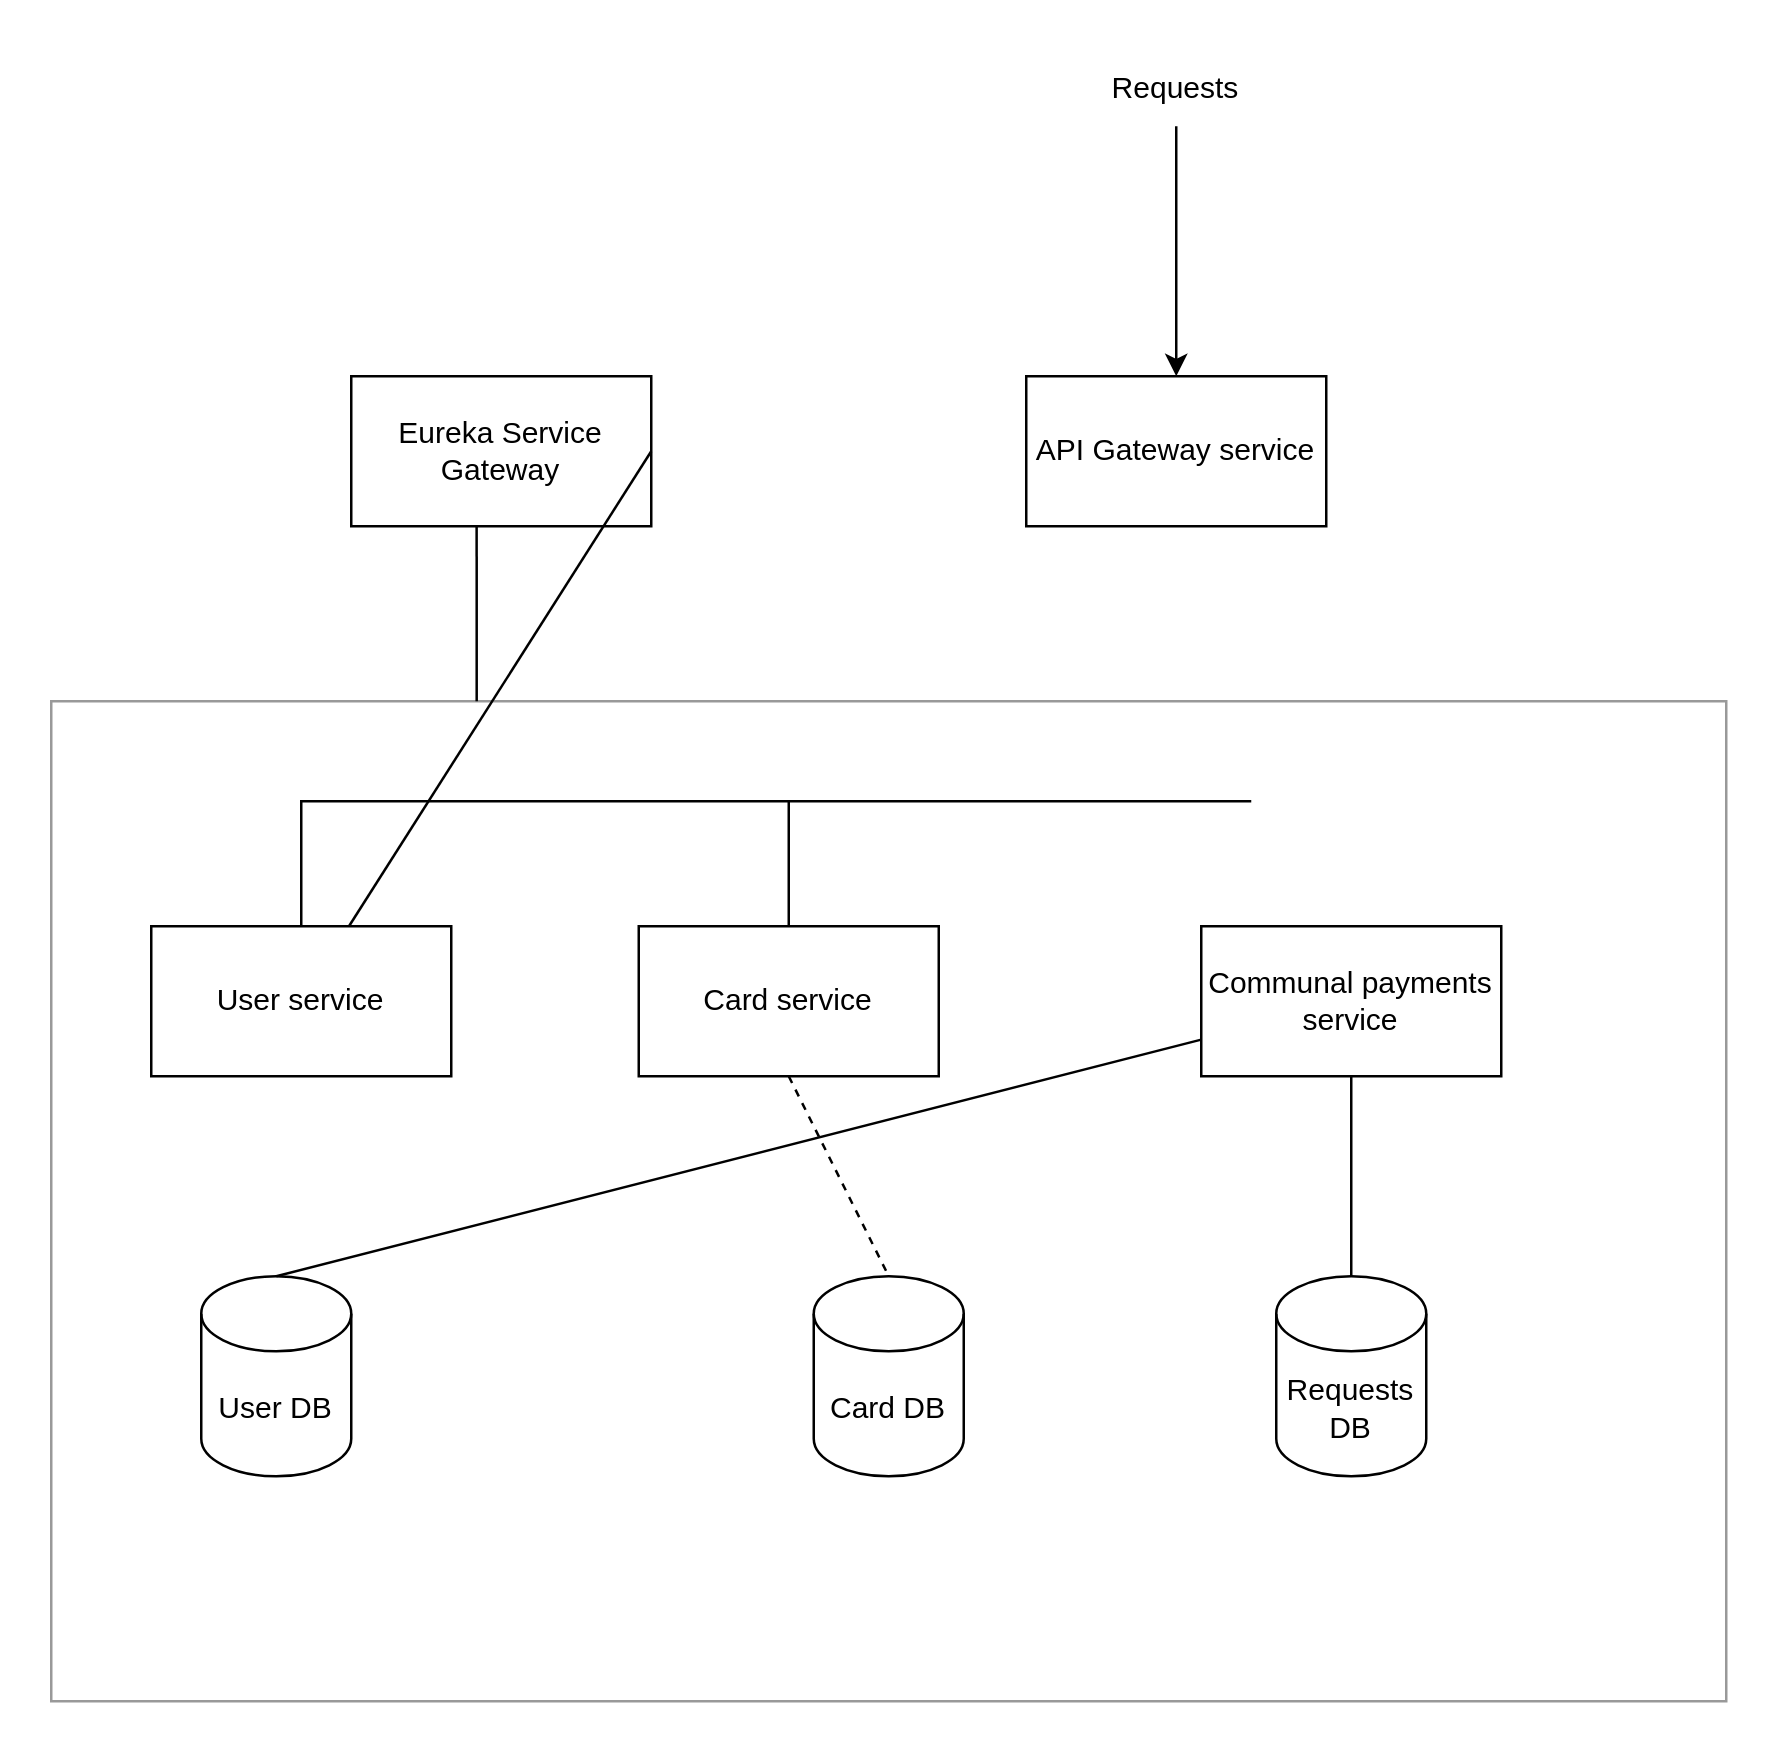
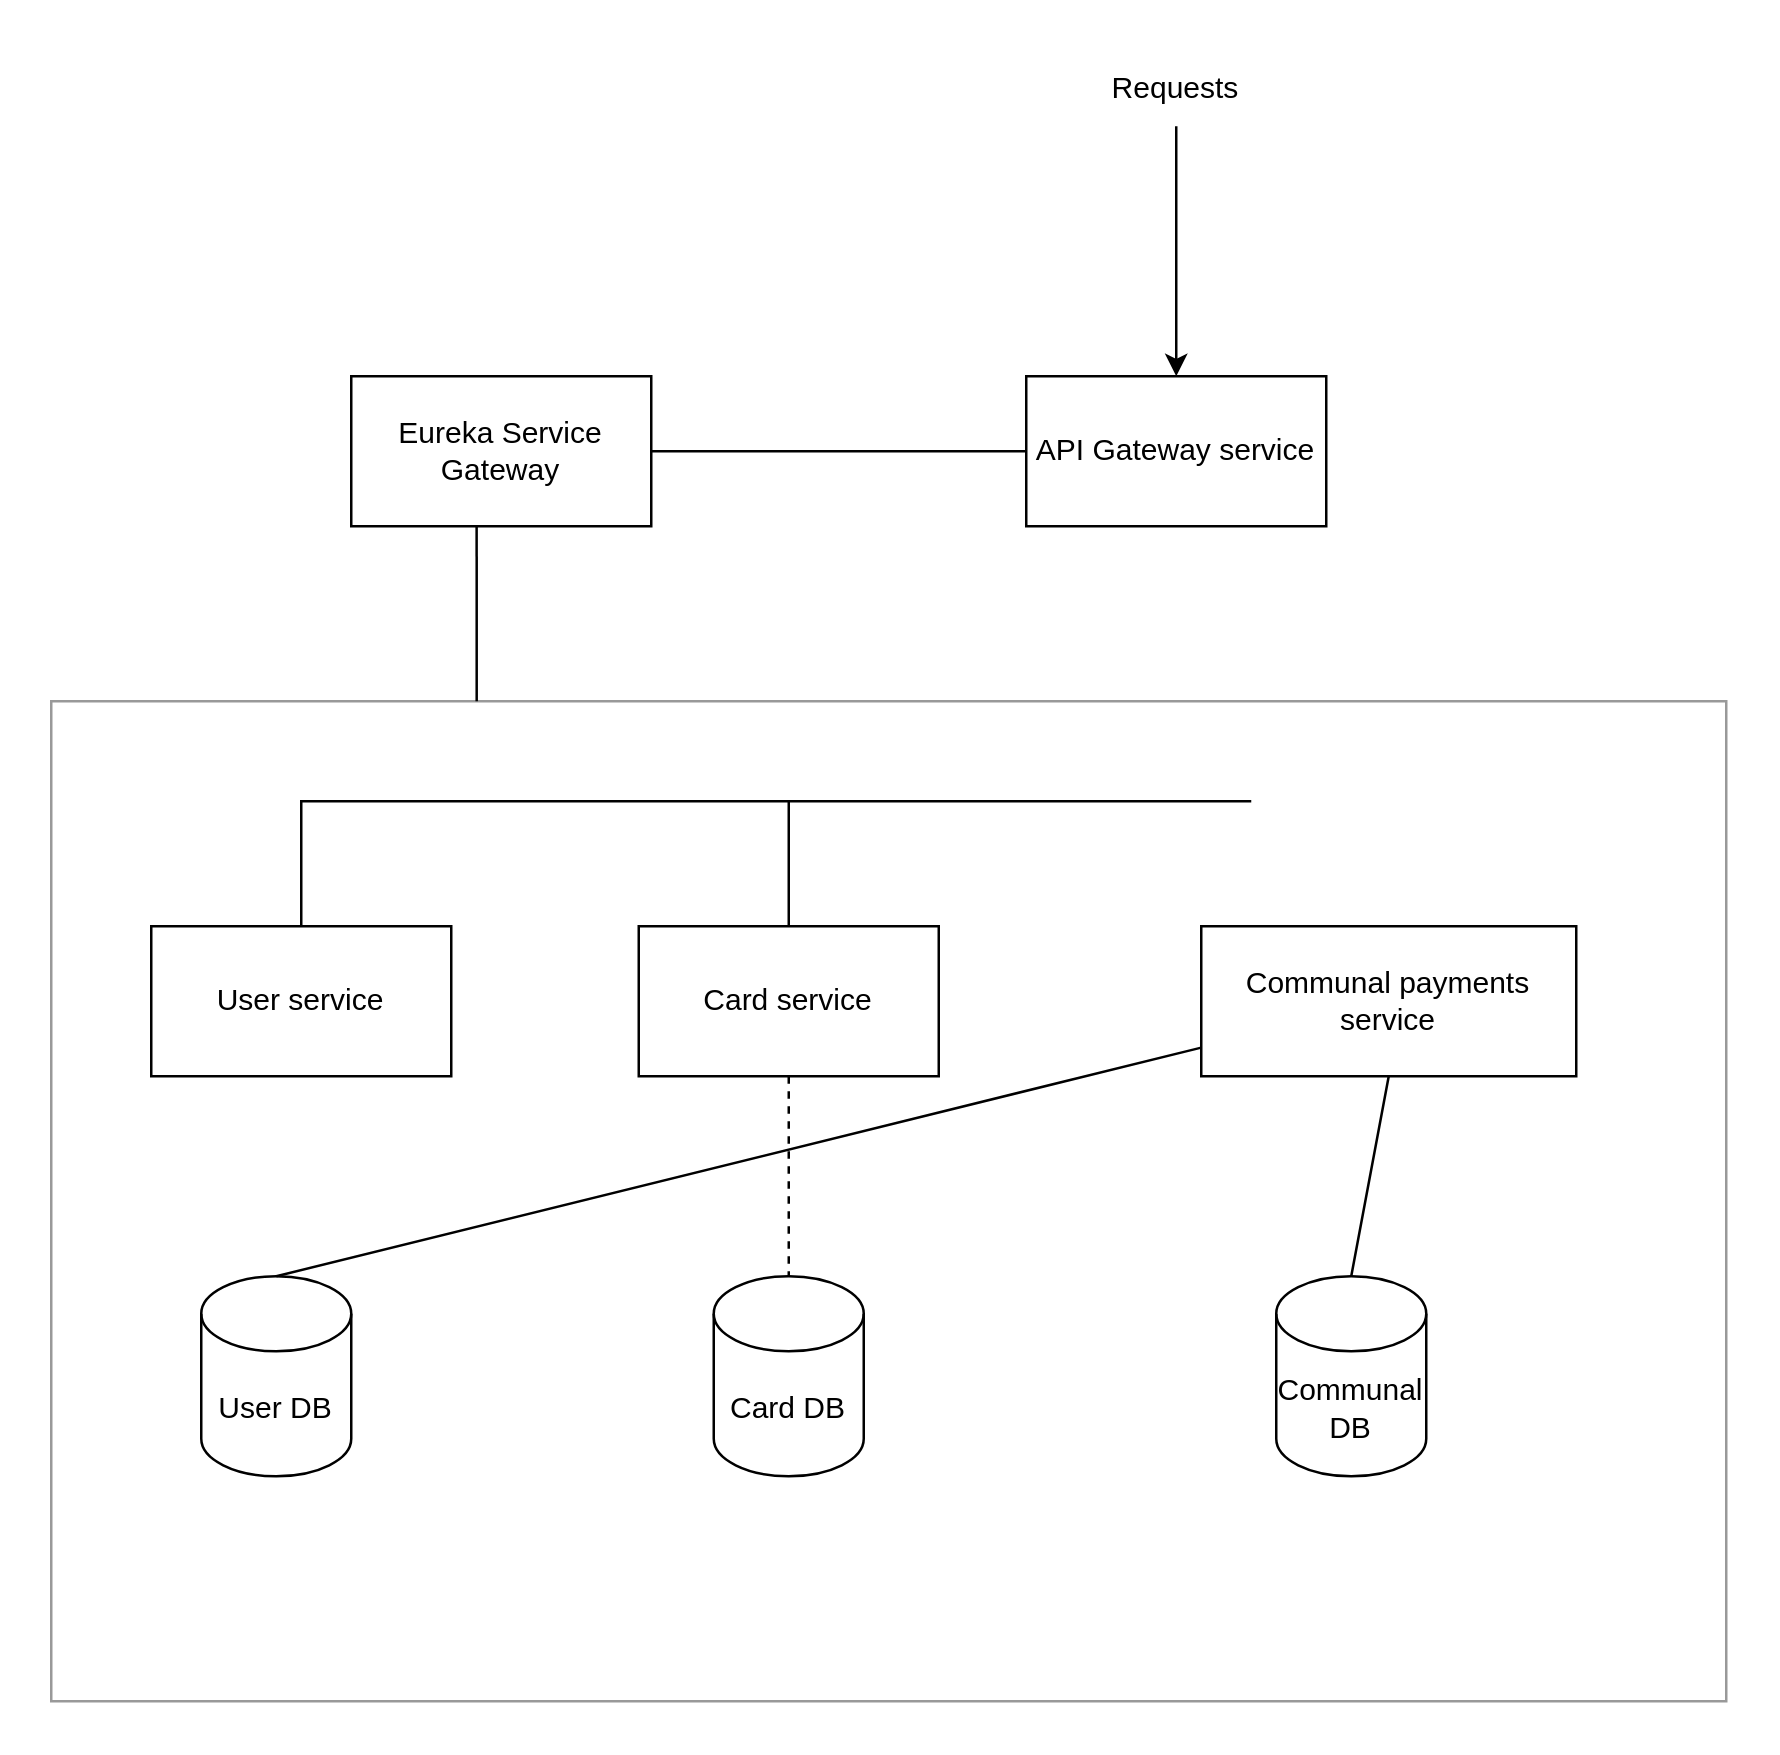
(541, 624) -> (838, 451)
(1351, 1001) -> (1389, 1001)
(889, 1376) -> (789, 1376)
(1351, 1409) -> (1351, 1409)
